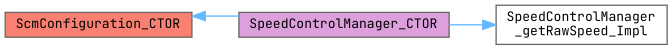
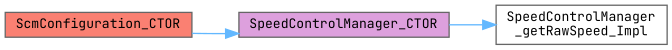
(222, 16) -> (209, 34)
